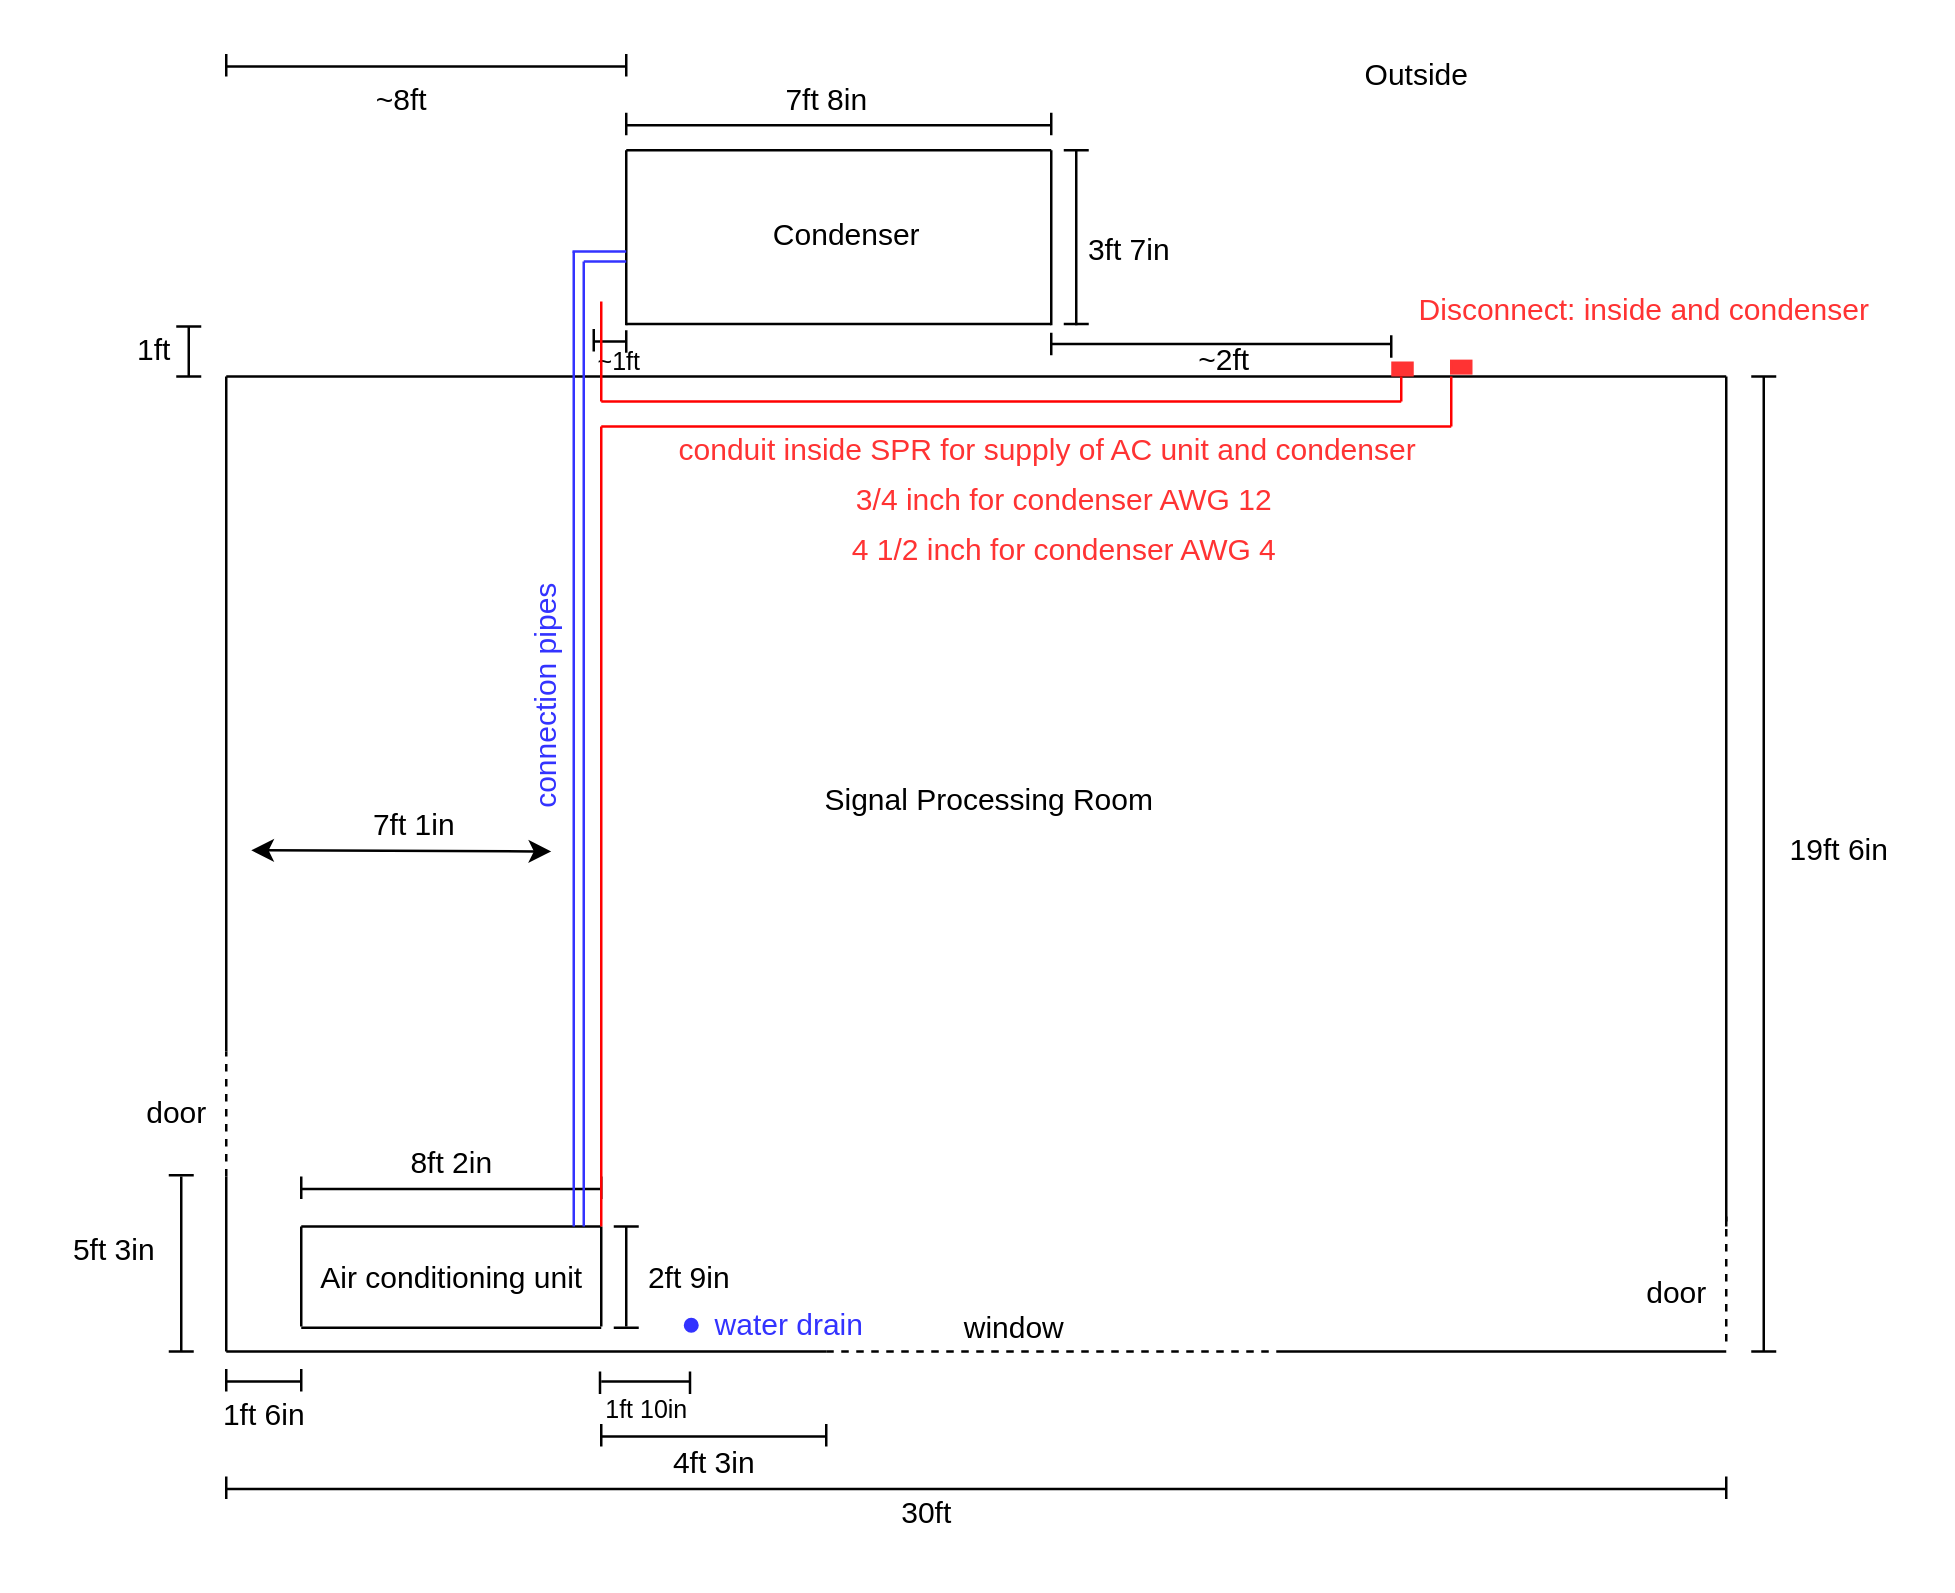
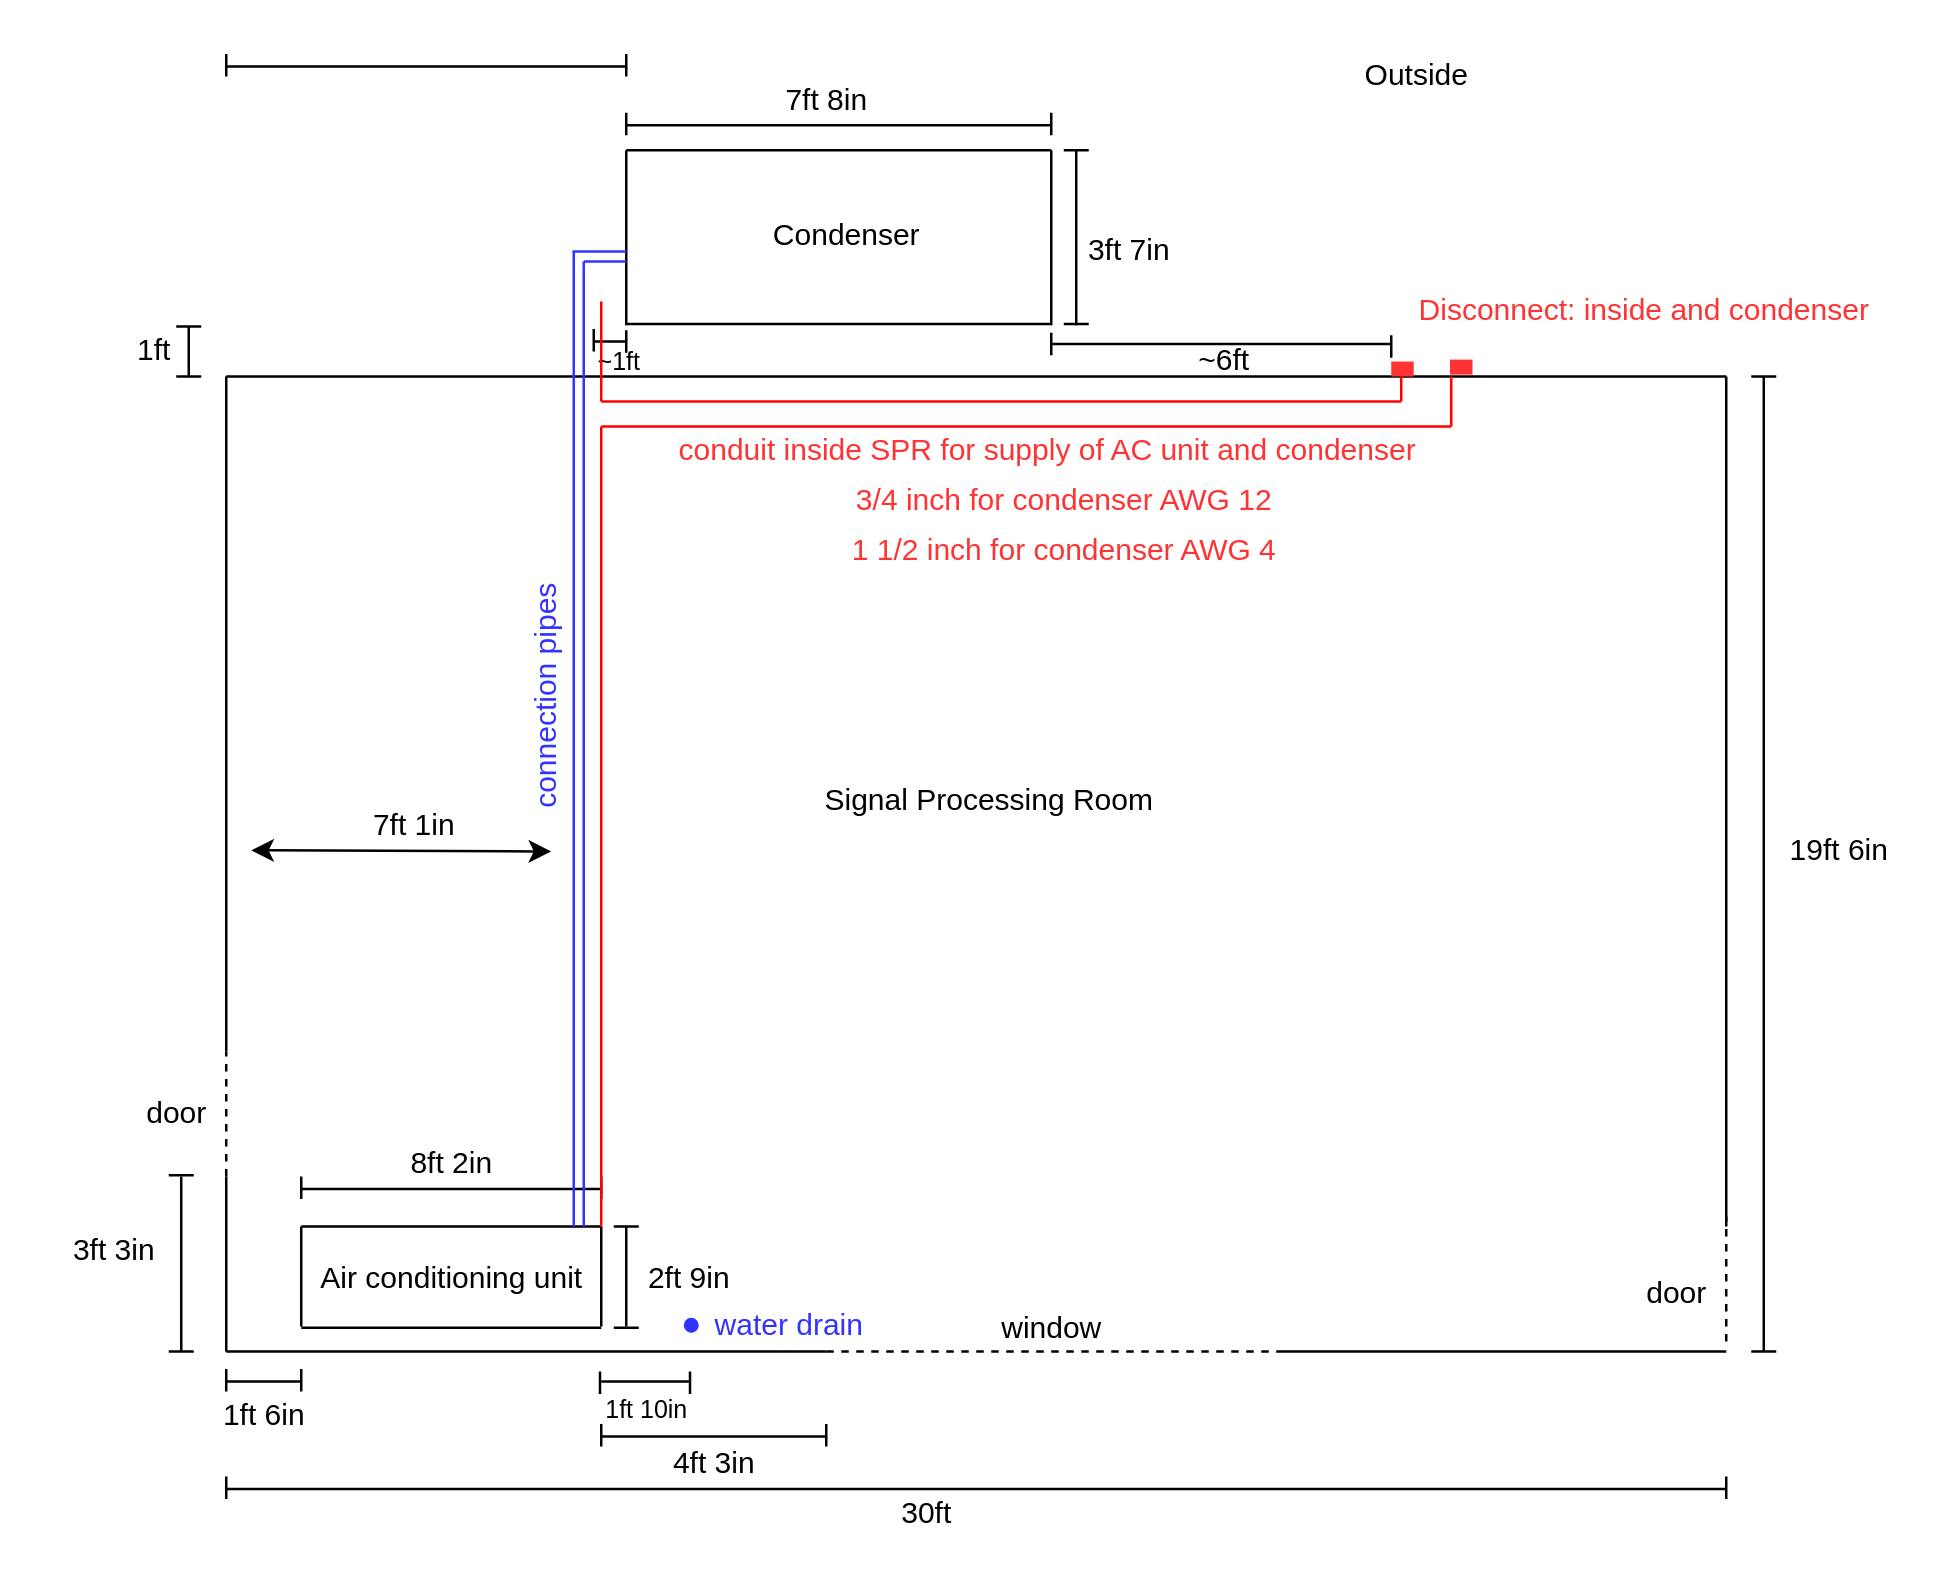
(401, 101) -> none
(1225, 361) -> (1225, 361)
(1065, 551) -> (1065, 551)
(115, 1251) -> (115, 1251)
(1014, 1329) -> (1051, 1329)
